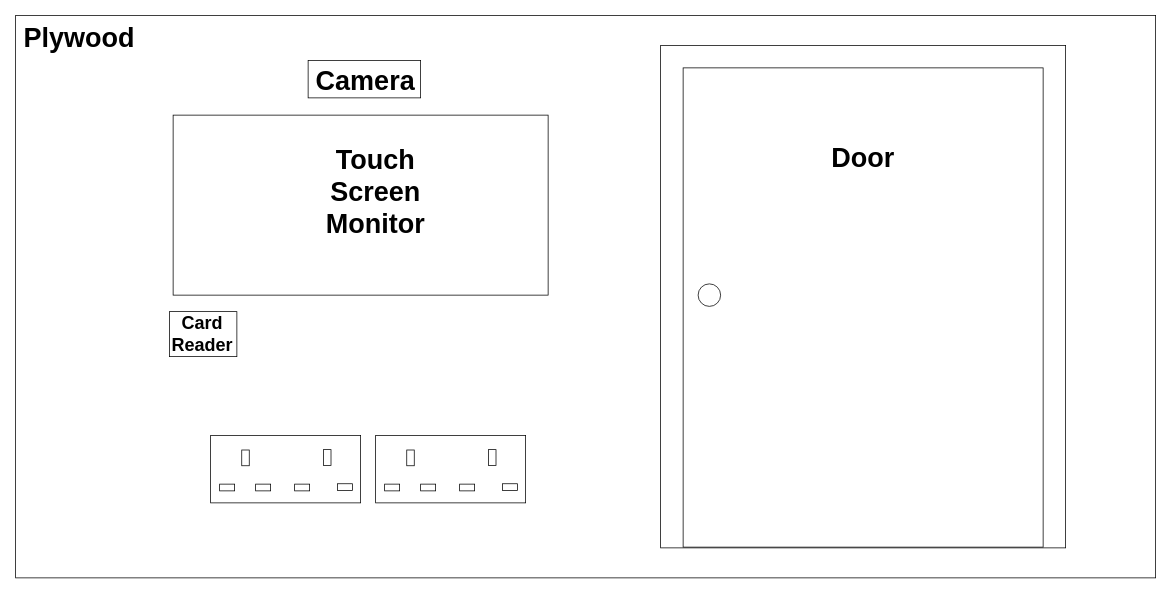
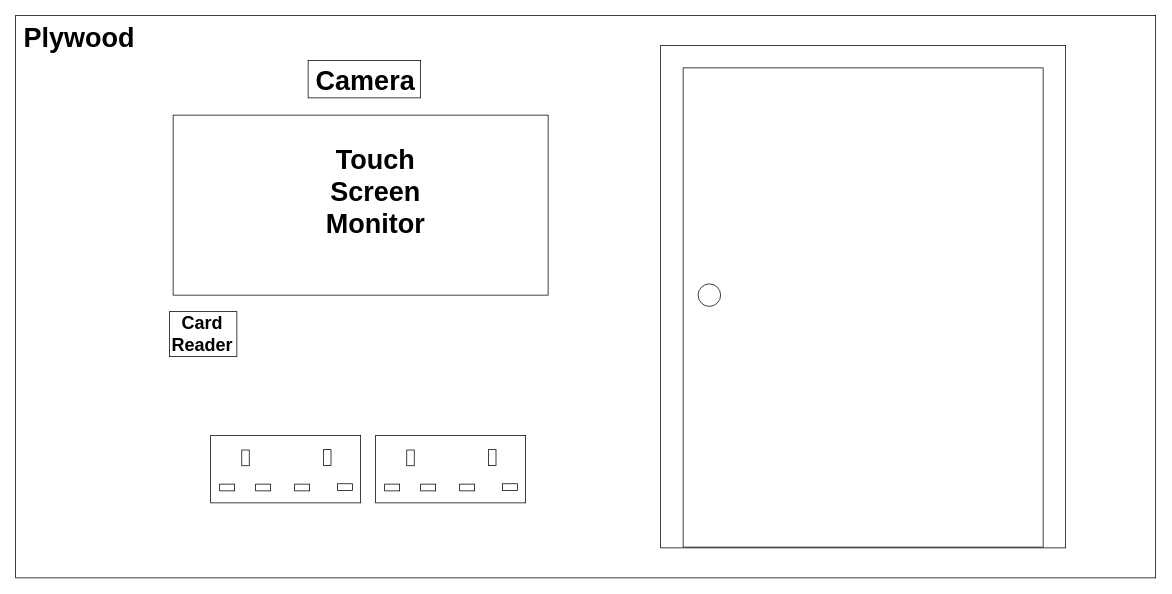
(863, 158) -> none
